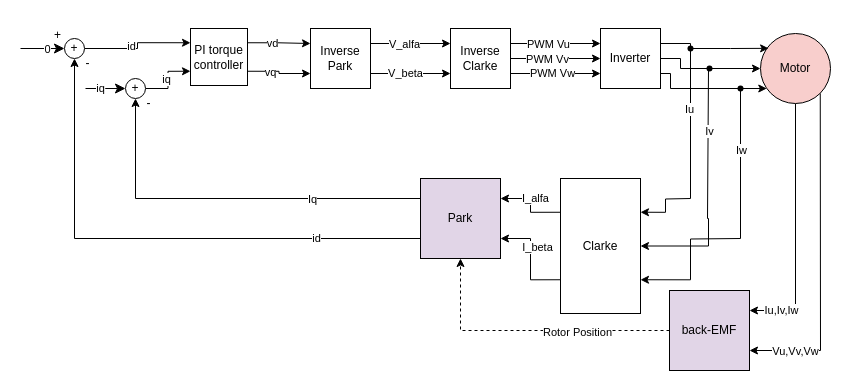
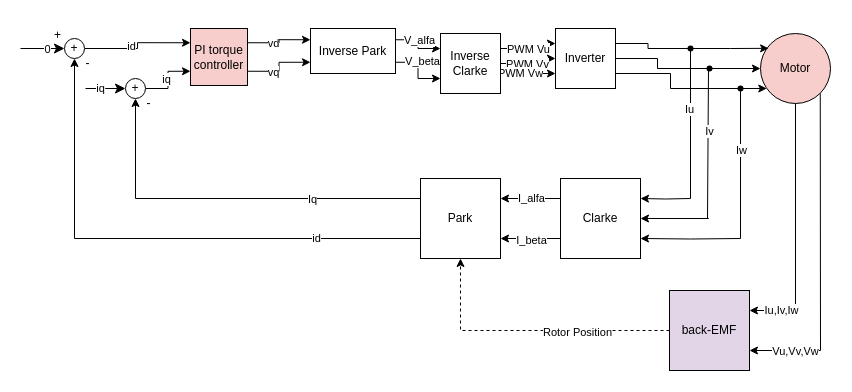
(219, 57) -> (219, 57)
(341, 59) -> (353, 51)
(481, 59) -> (471, 64)
(631, 59) -> (586, 59)
(461, 219) -> (461, 219)
(601, 246) -> (601, 219)
